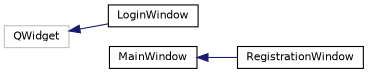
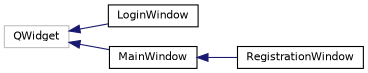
none -> (95, 47)
